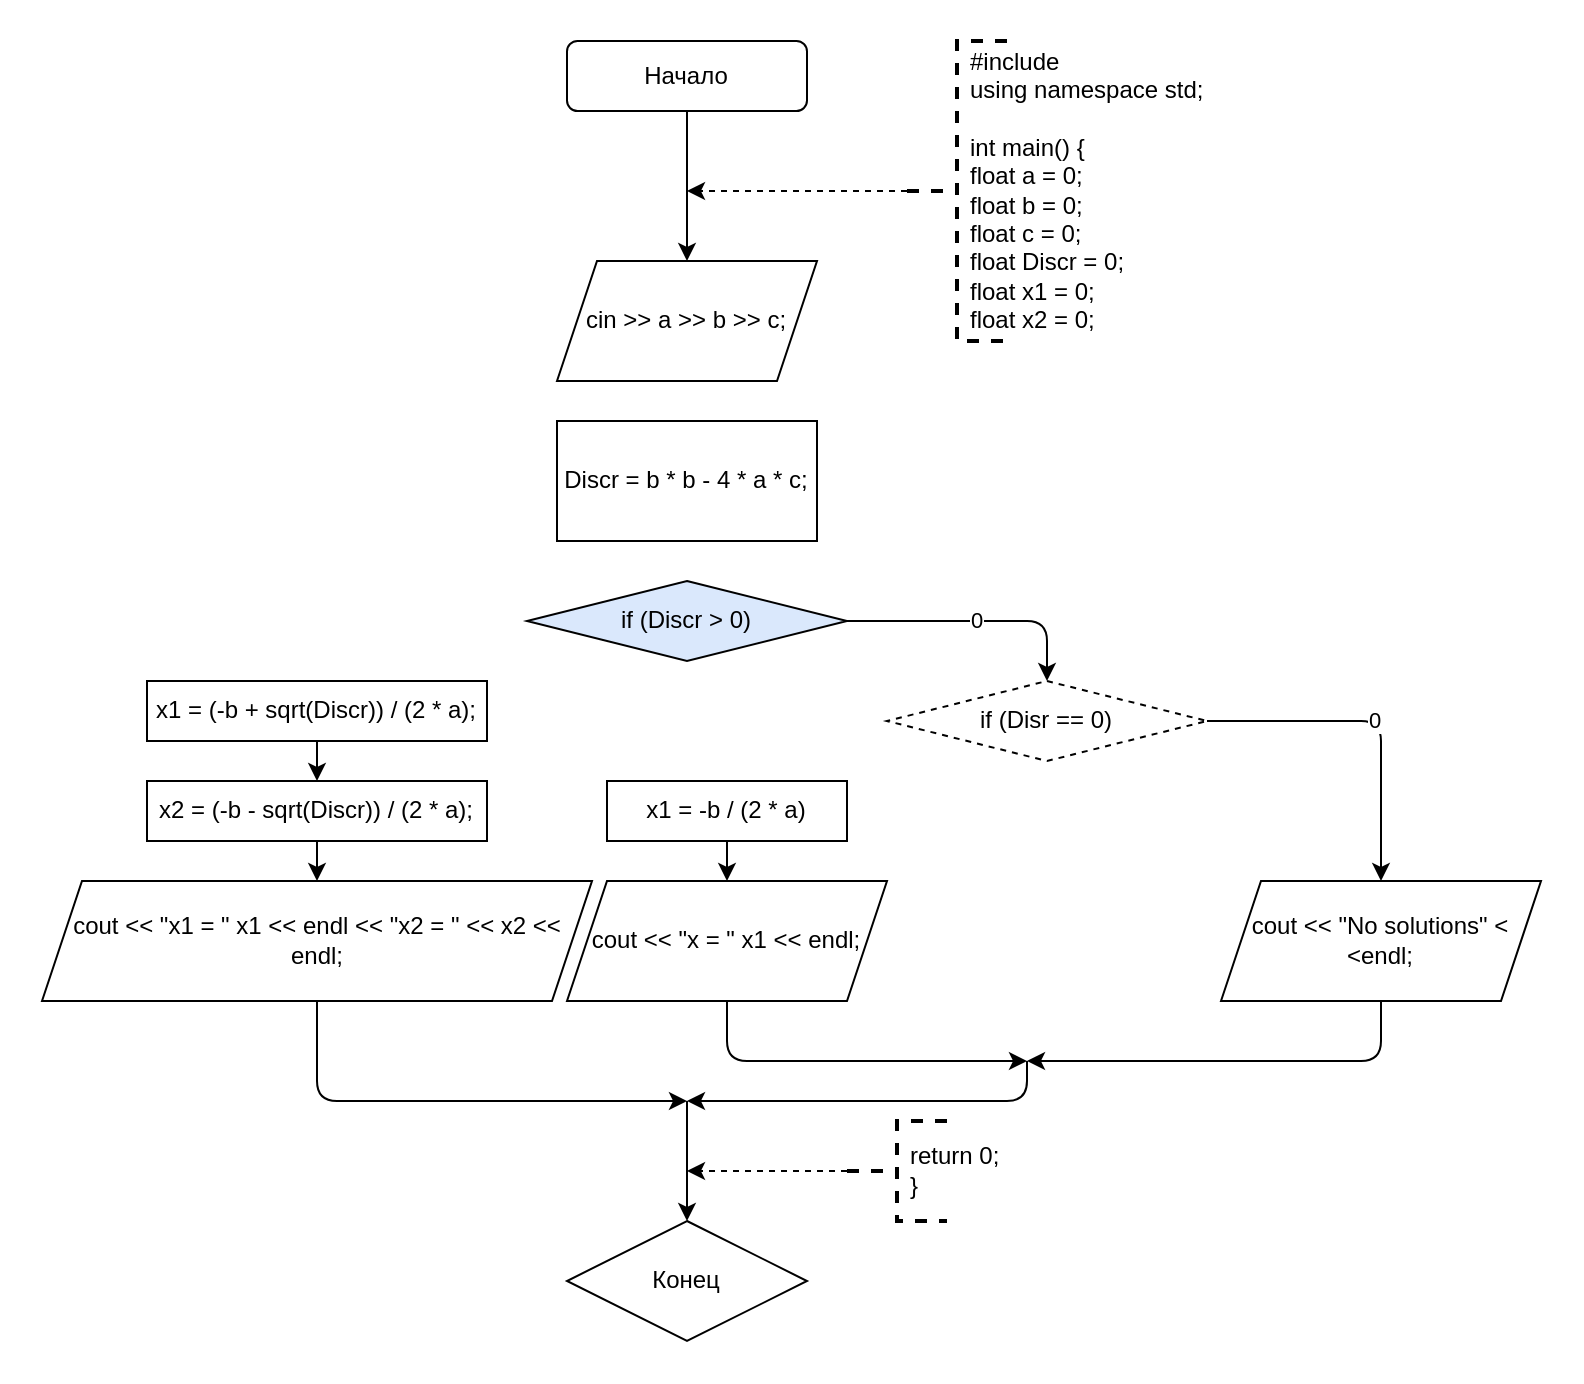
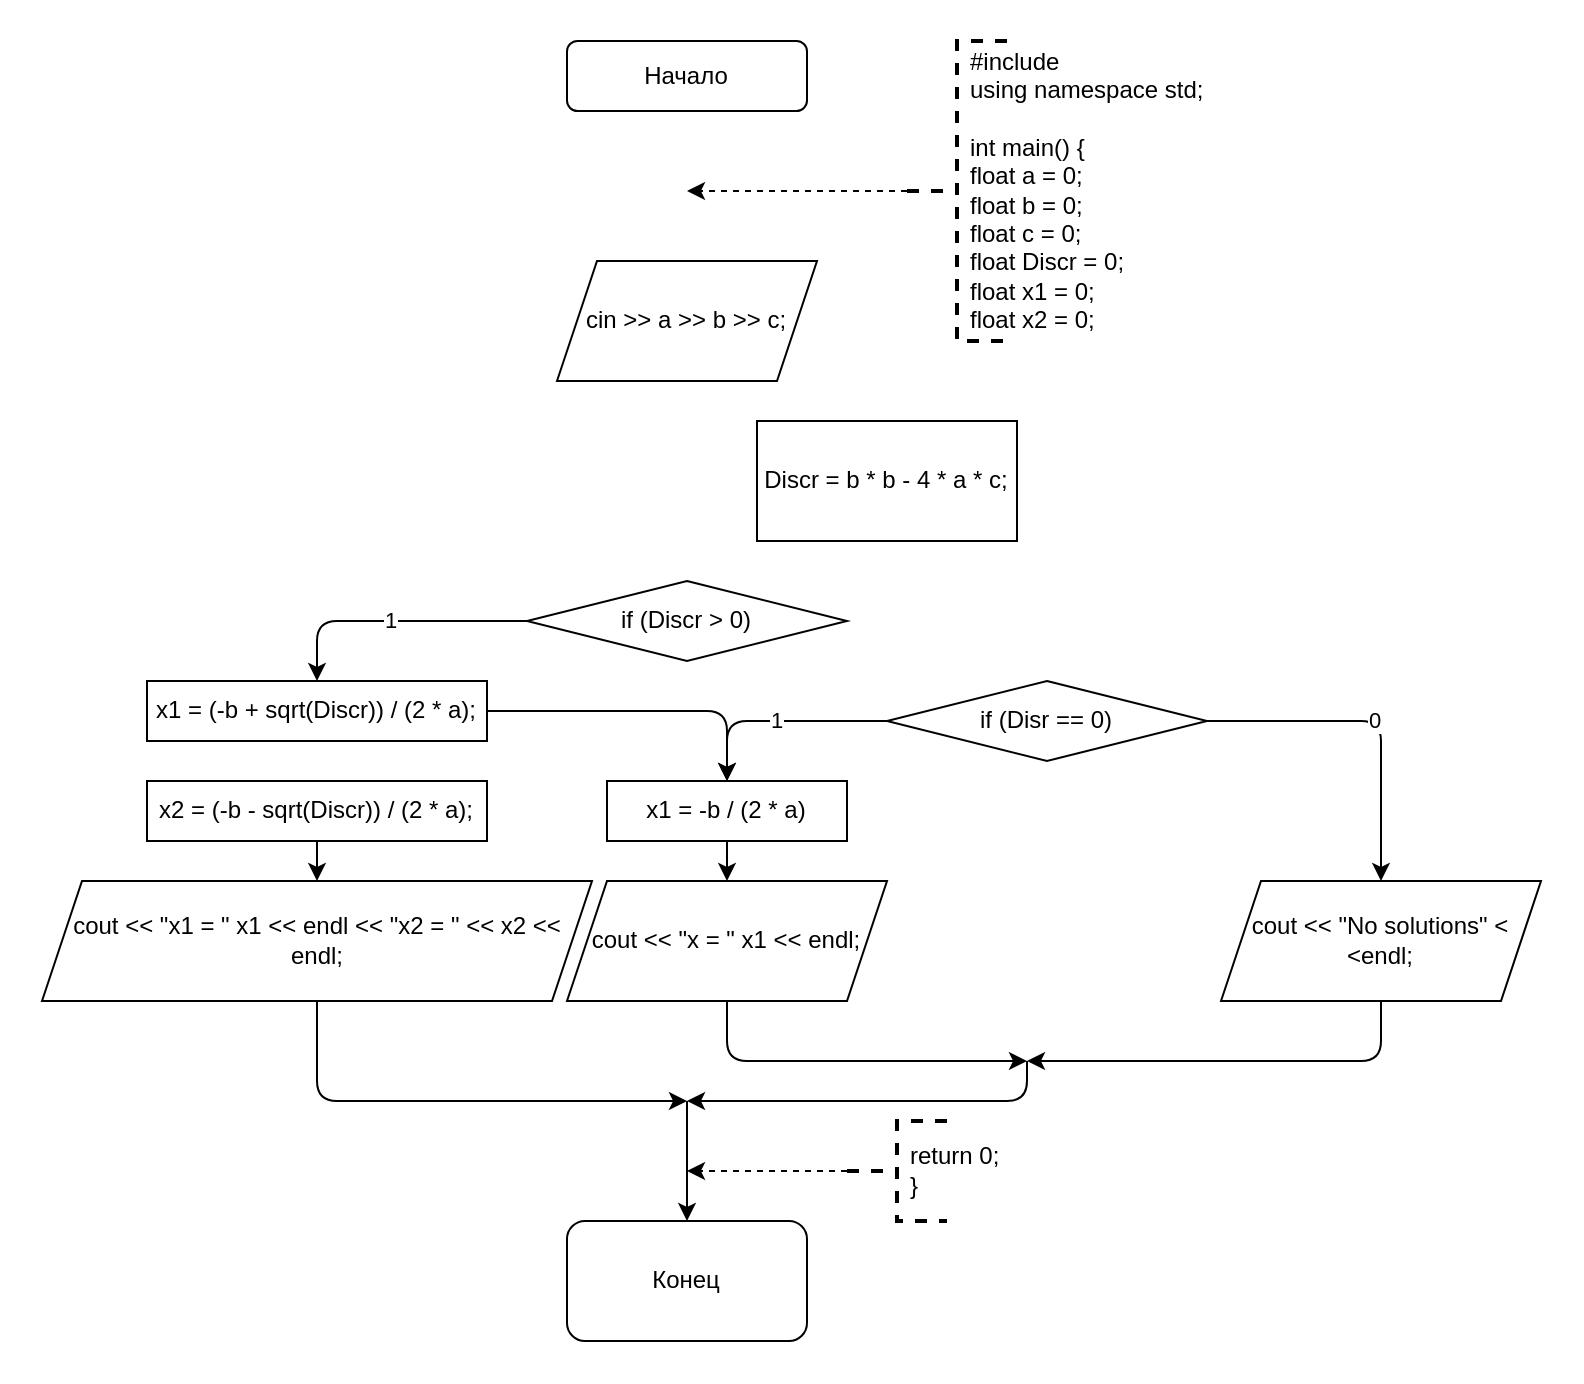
(687, 179) -> none
(687, 481) -> (887, 481)
none -> (405, 621)
(687, 621) -> (687, 621)
(963, 621) -> none
none -> (809, 721)
(1047, 721) -> (1047, 721)
(317, 763) -> (608, 711)
(687, 1281) -> (687, 1281)
